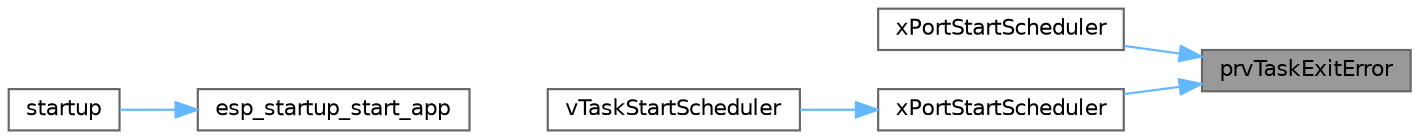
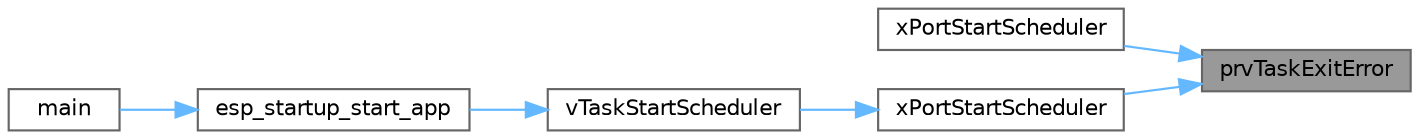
(64, 110) -> (64, 110)
none -> (497, 110)
